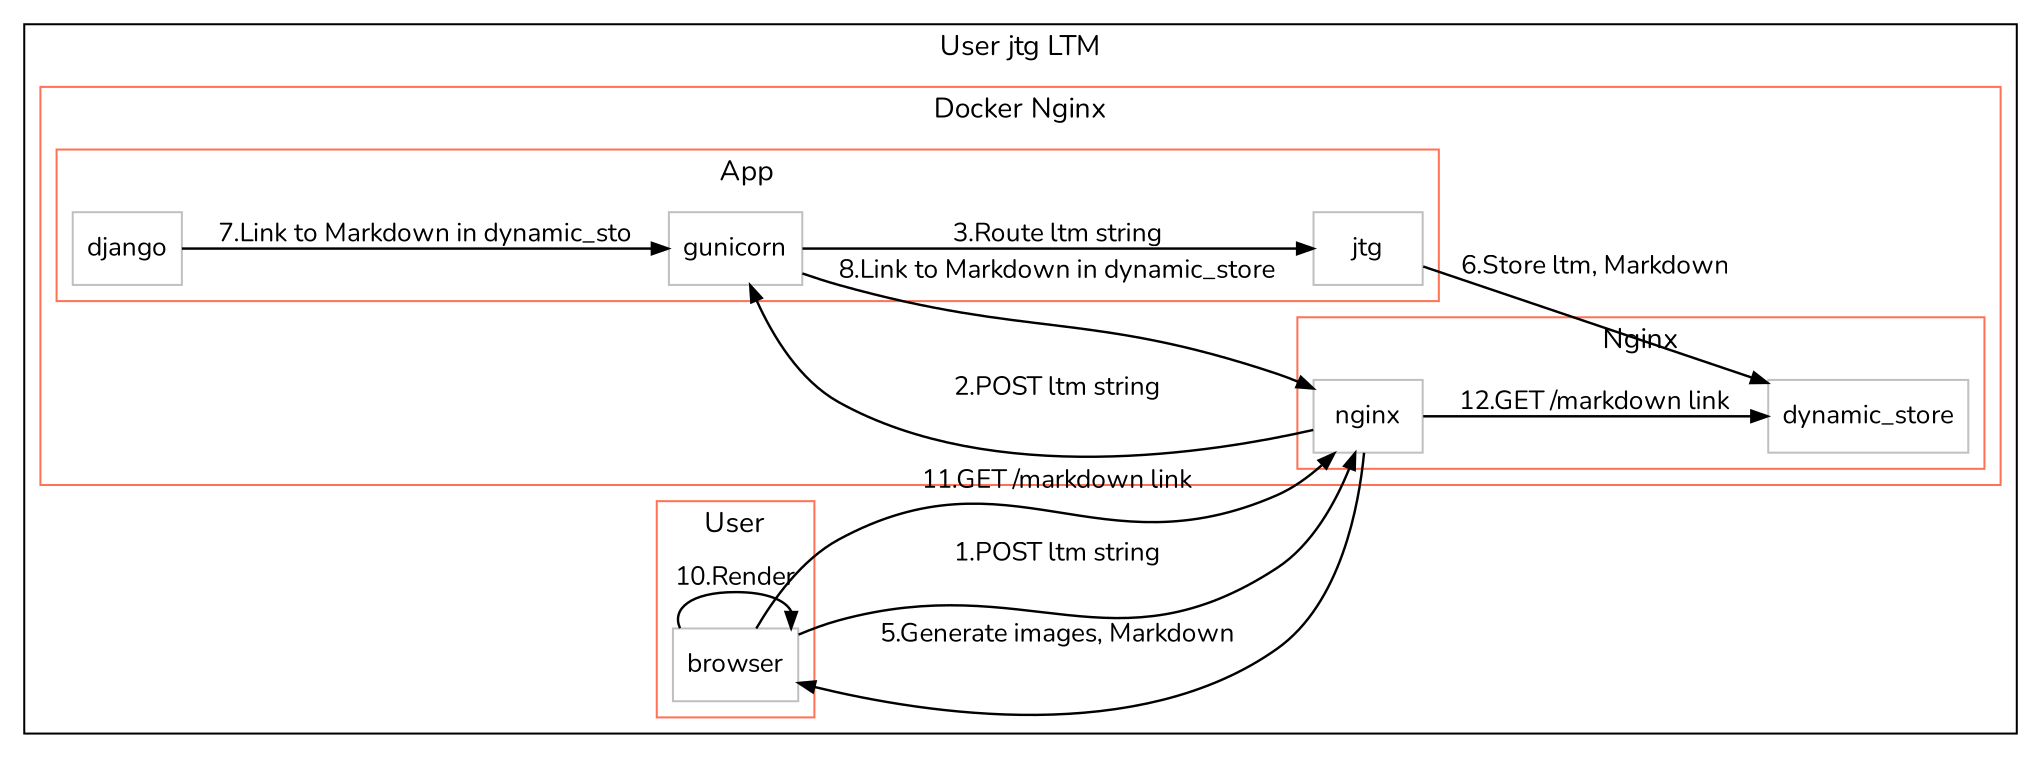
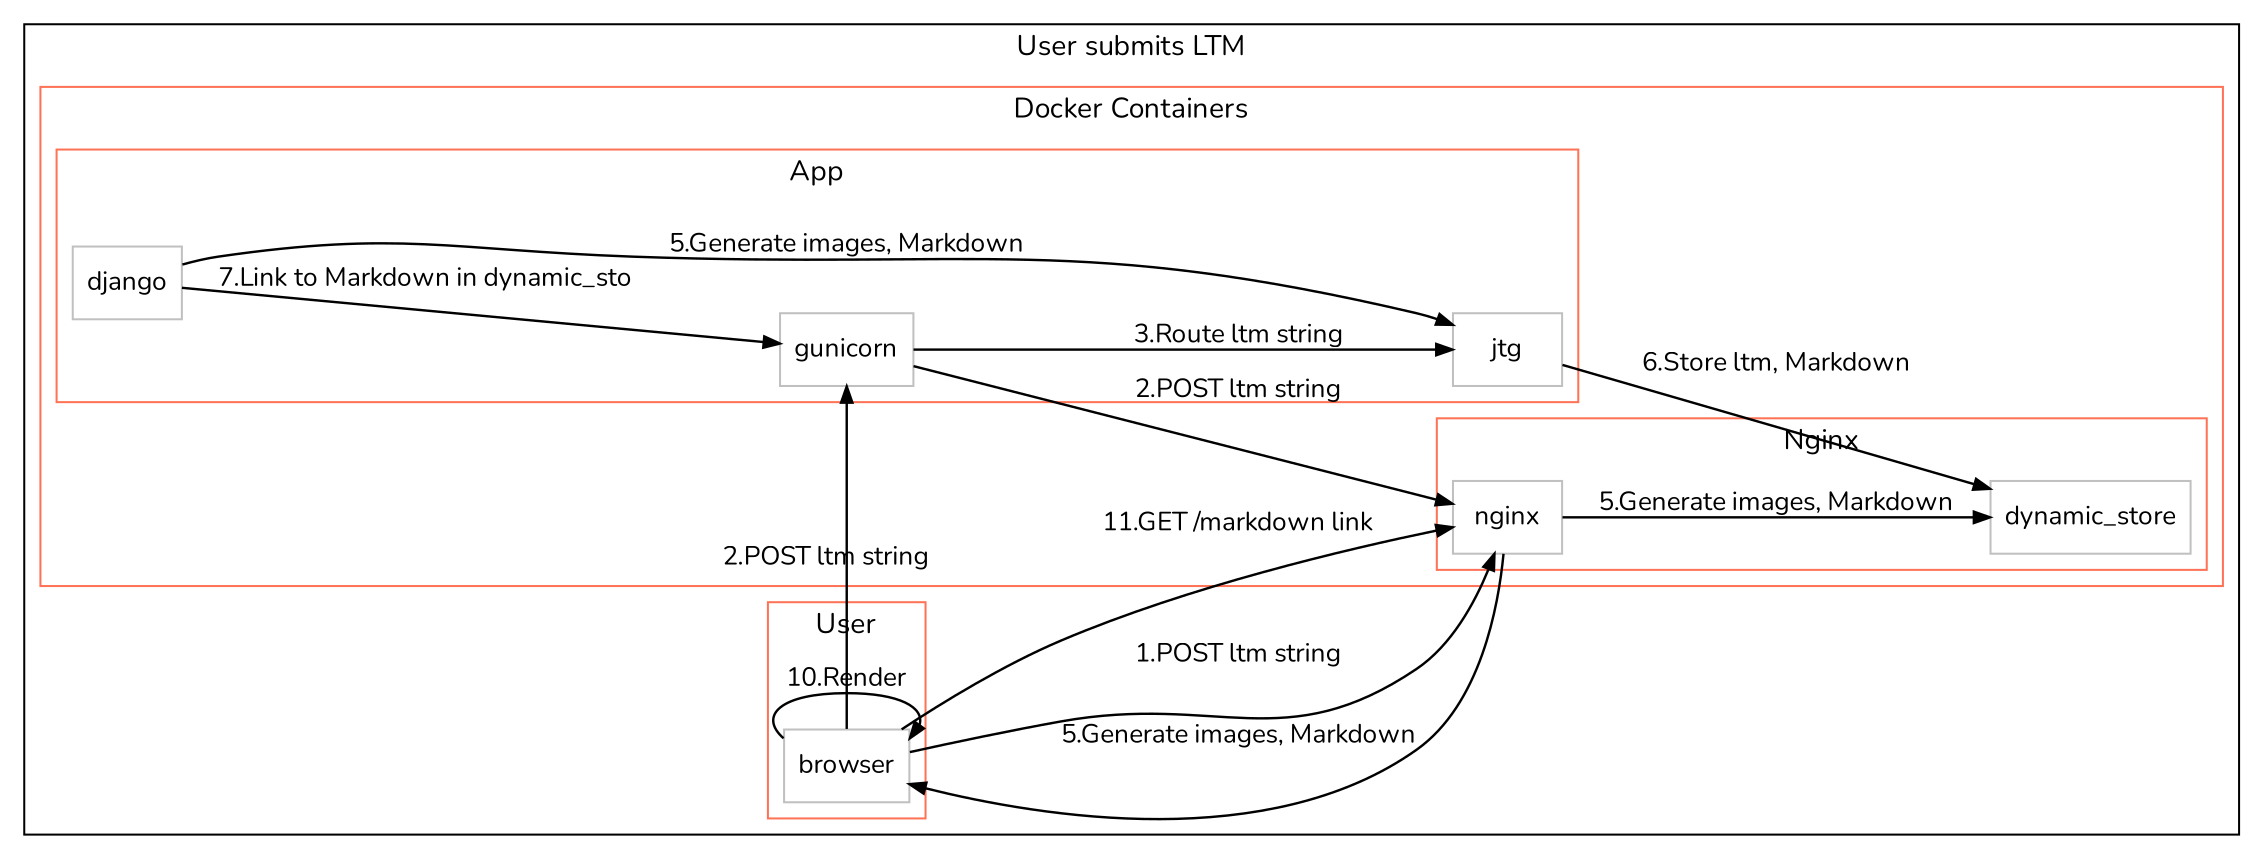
(1021, 47) -> (1132, 47)
(1021, 110) -> (1132, 110)
none -> (811, 260)
(1058, 271) -> (1239, 390)
(1595, 402) -> (1776, 503)
(1007, 452) -> (847, 566)
